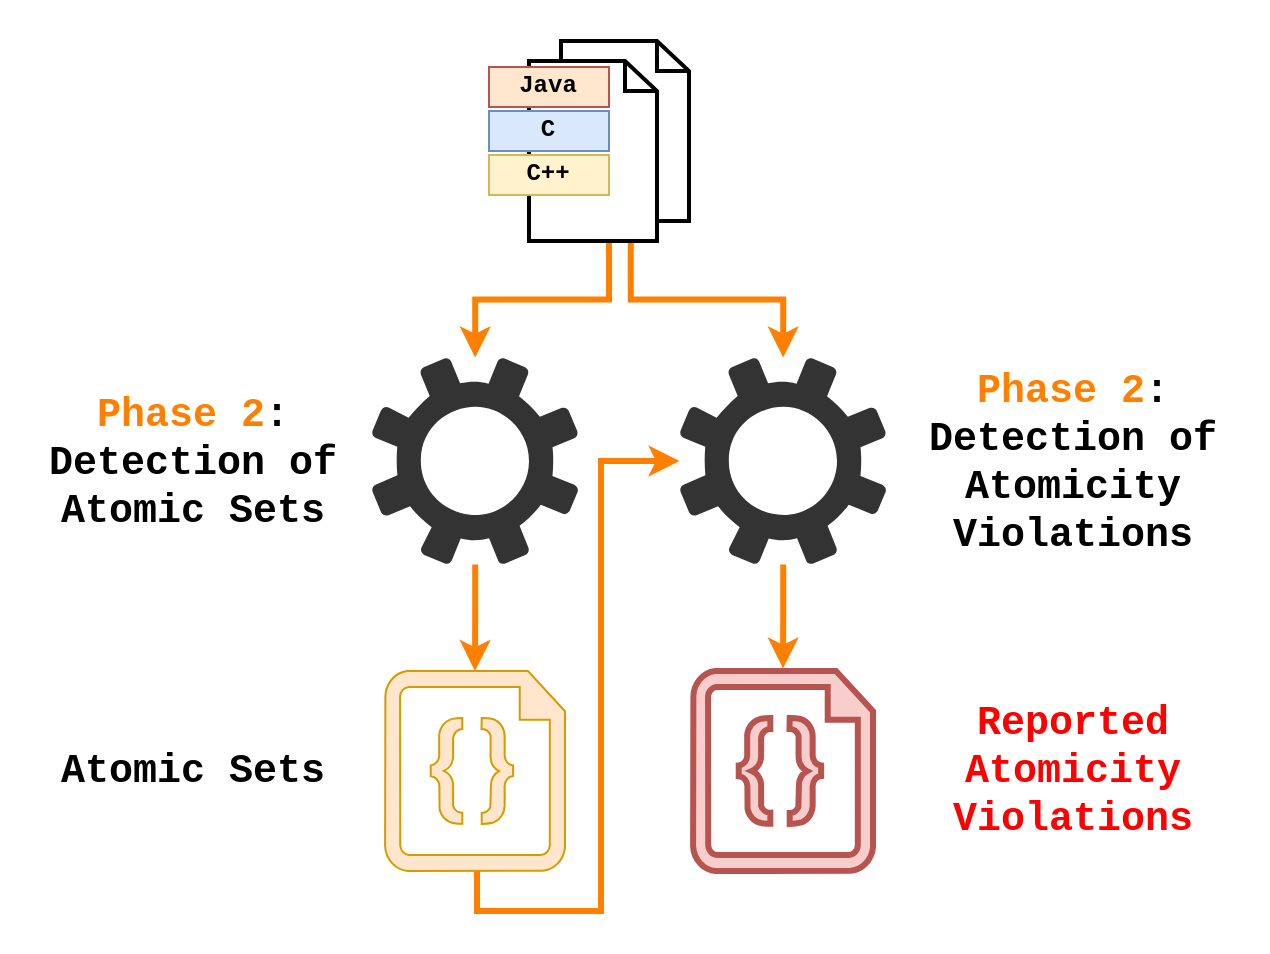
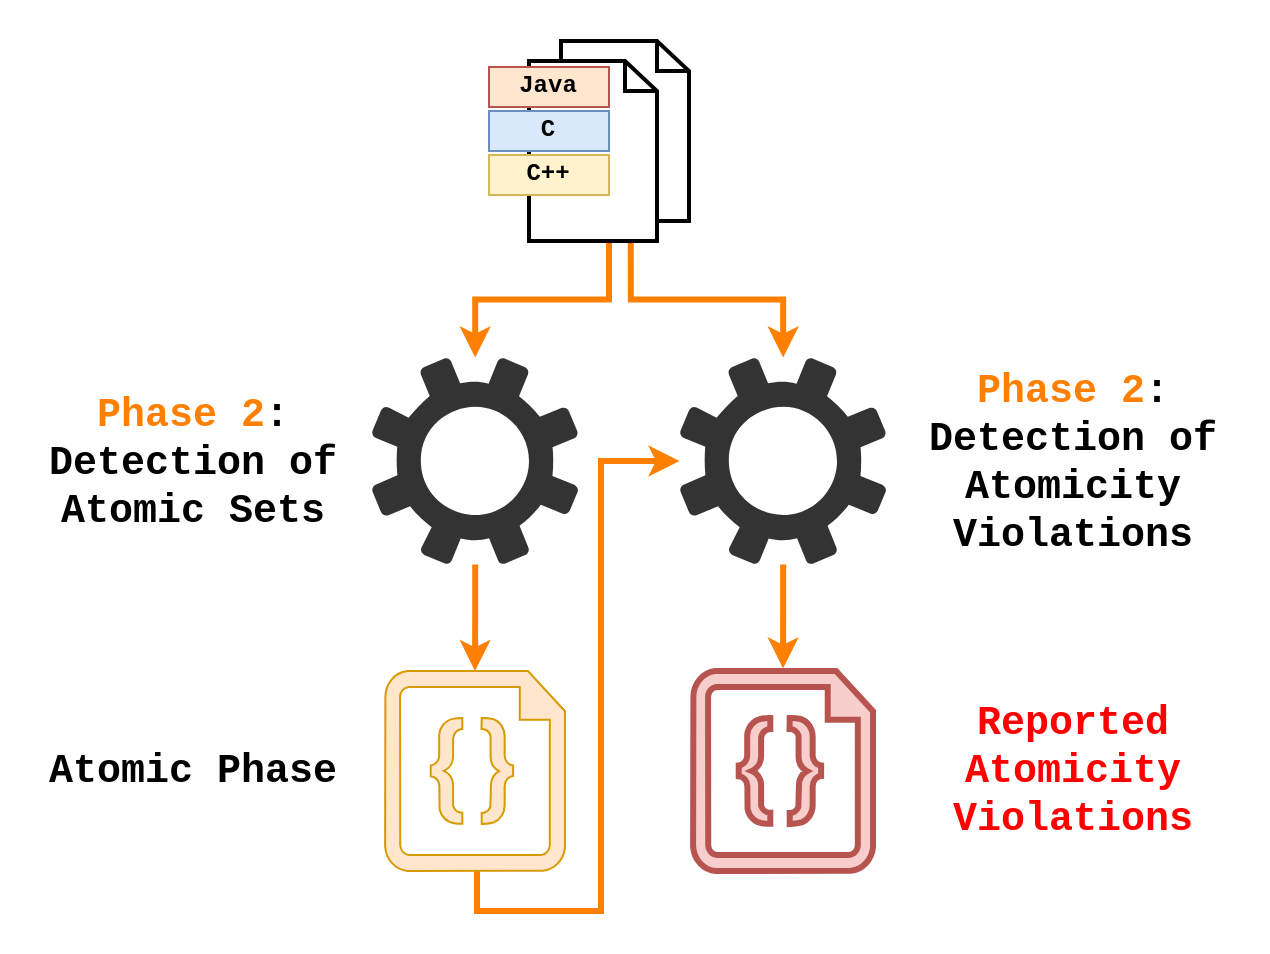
(194, 771) -> (194, 771)
